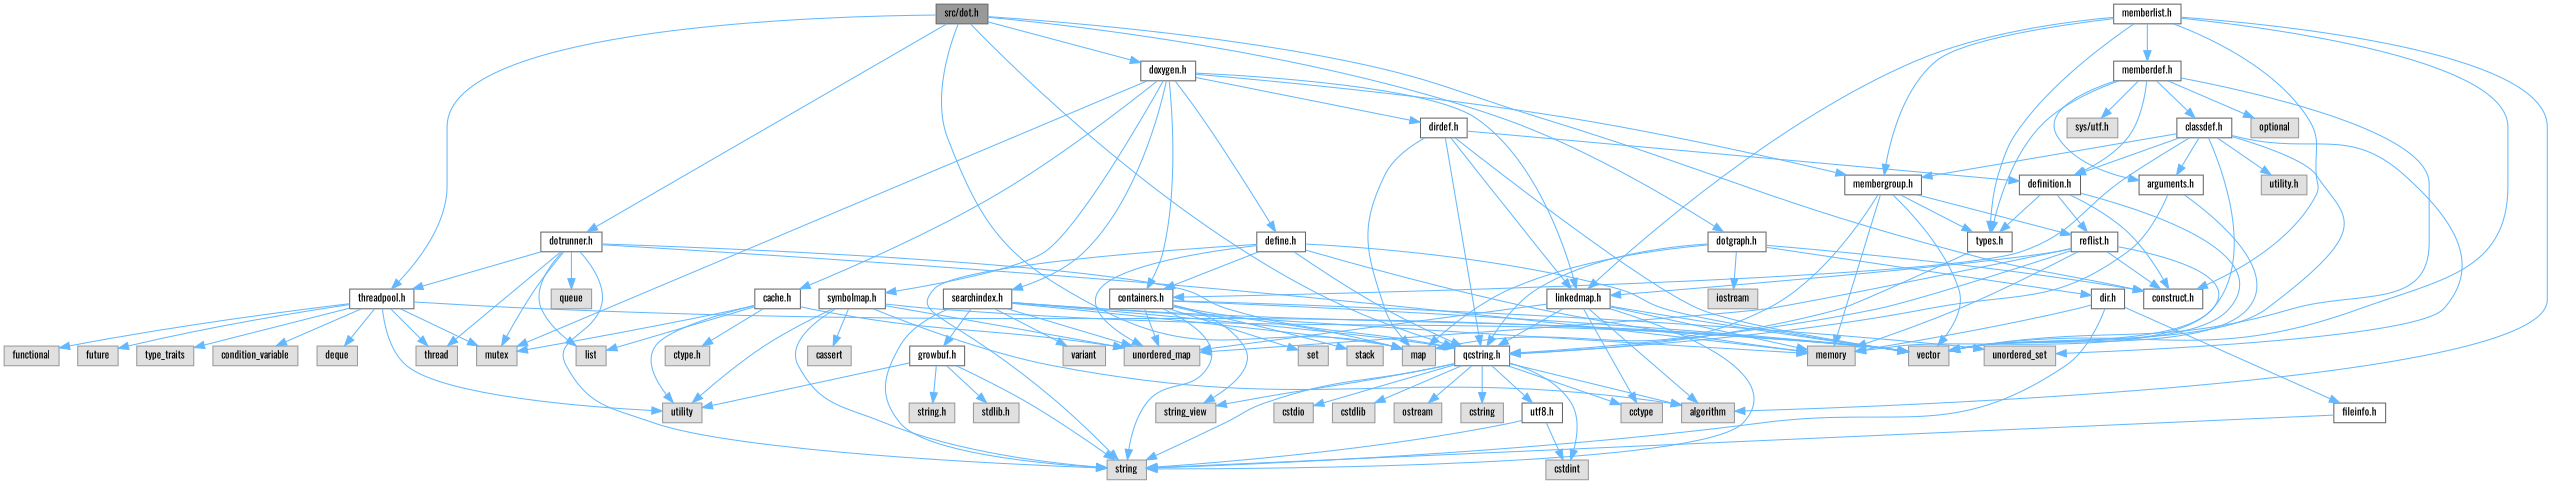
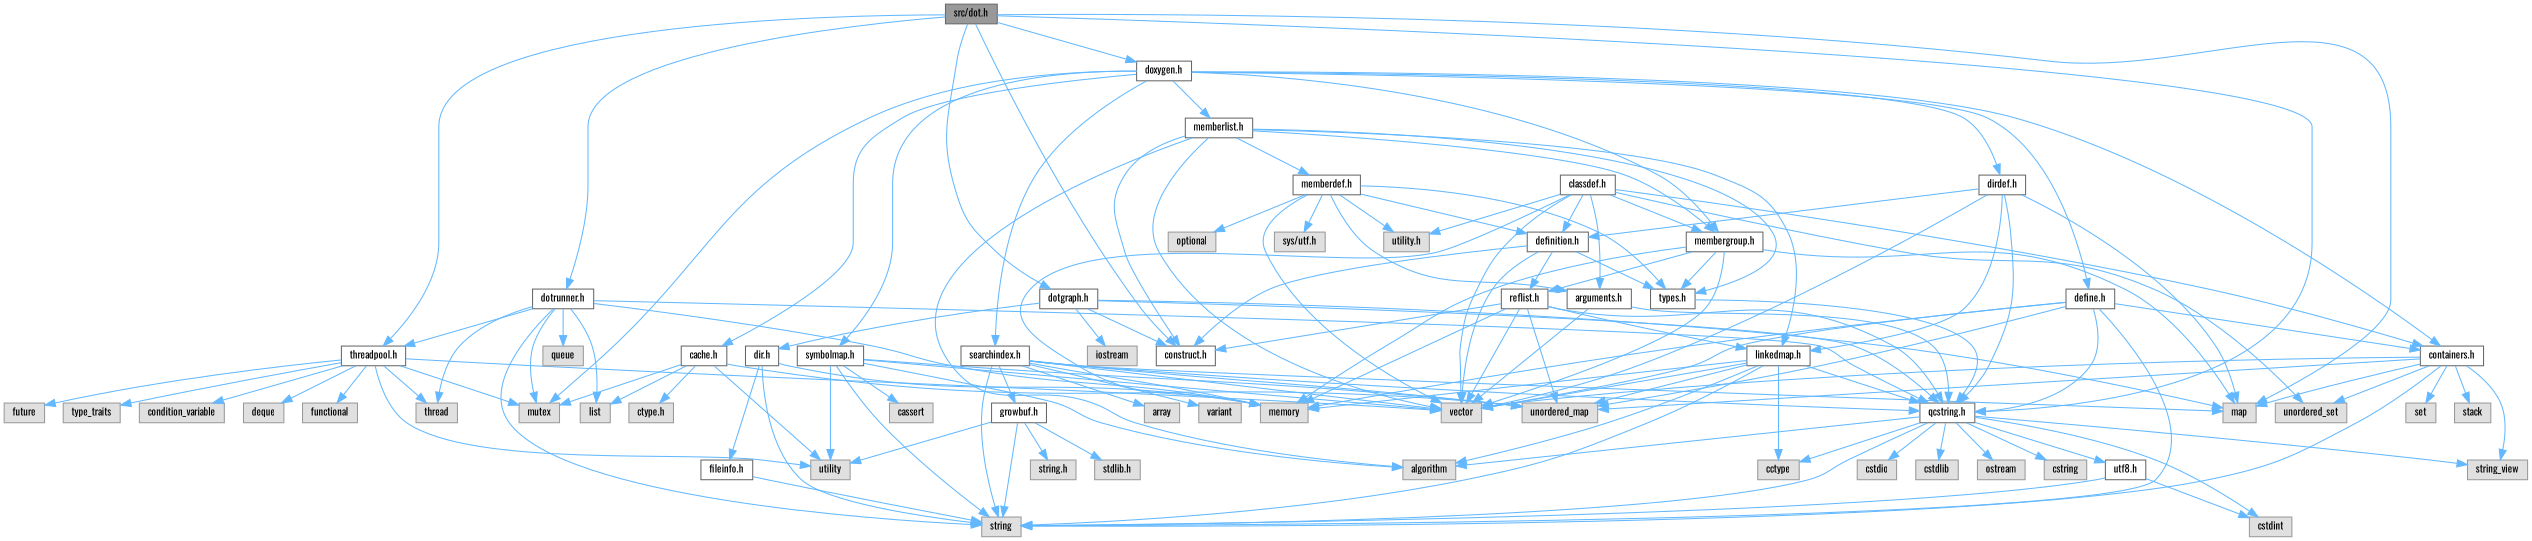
(2172, 96) -> (1362, 210)
(1477, 119) -> (1188, 96)
none -> (1162, 413)
